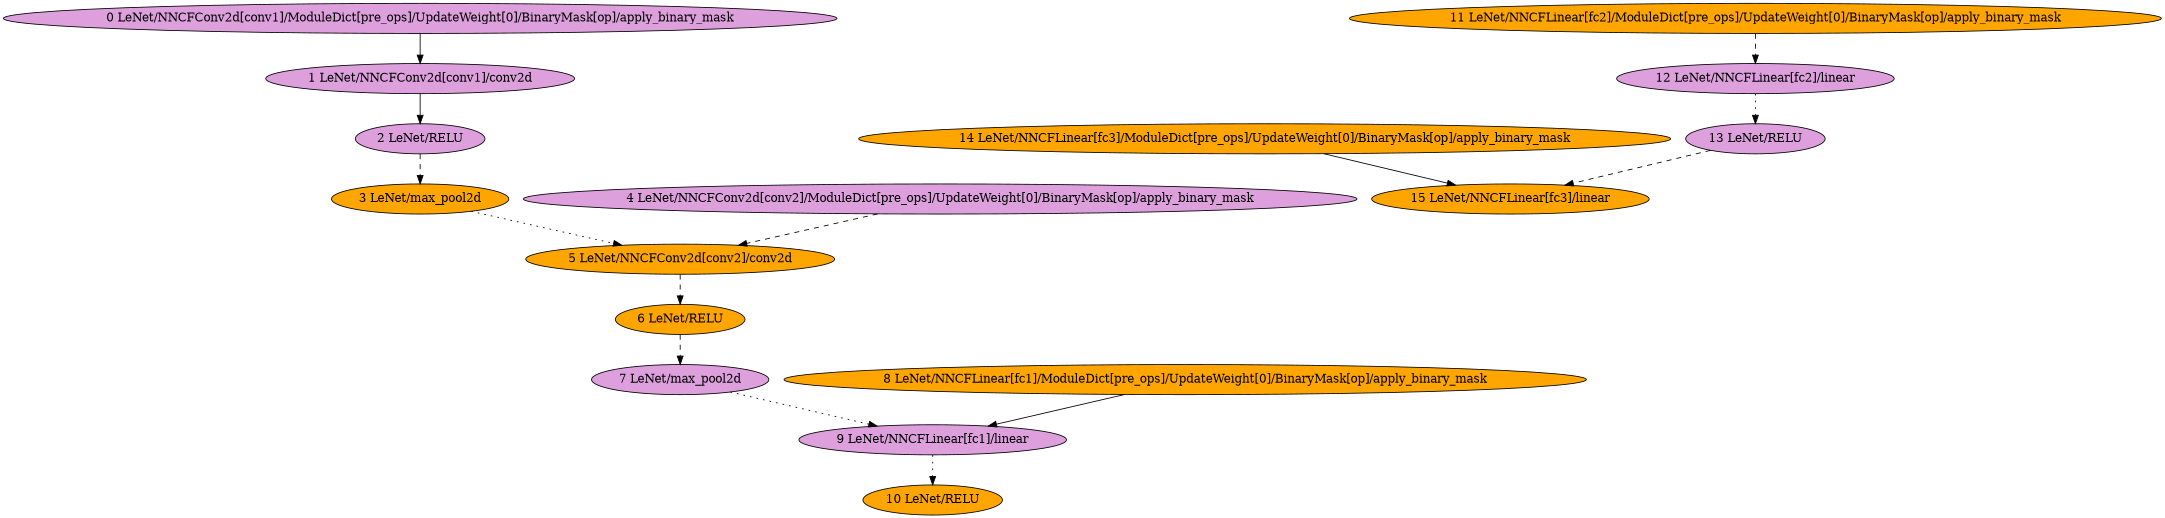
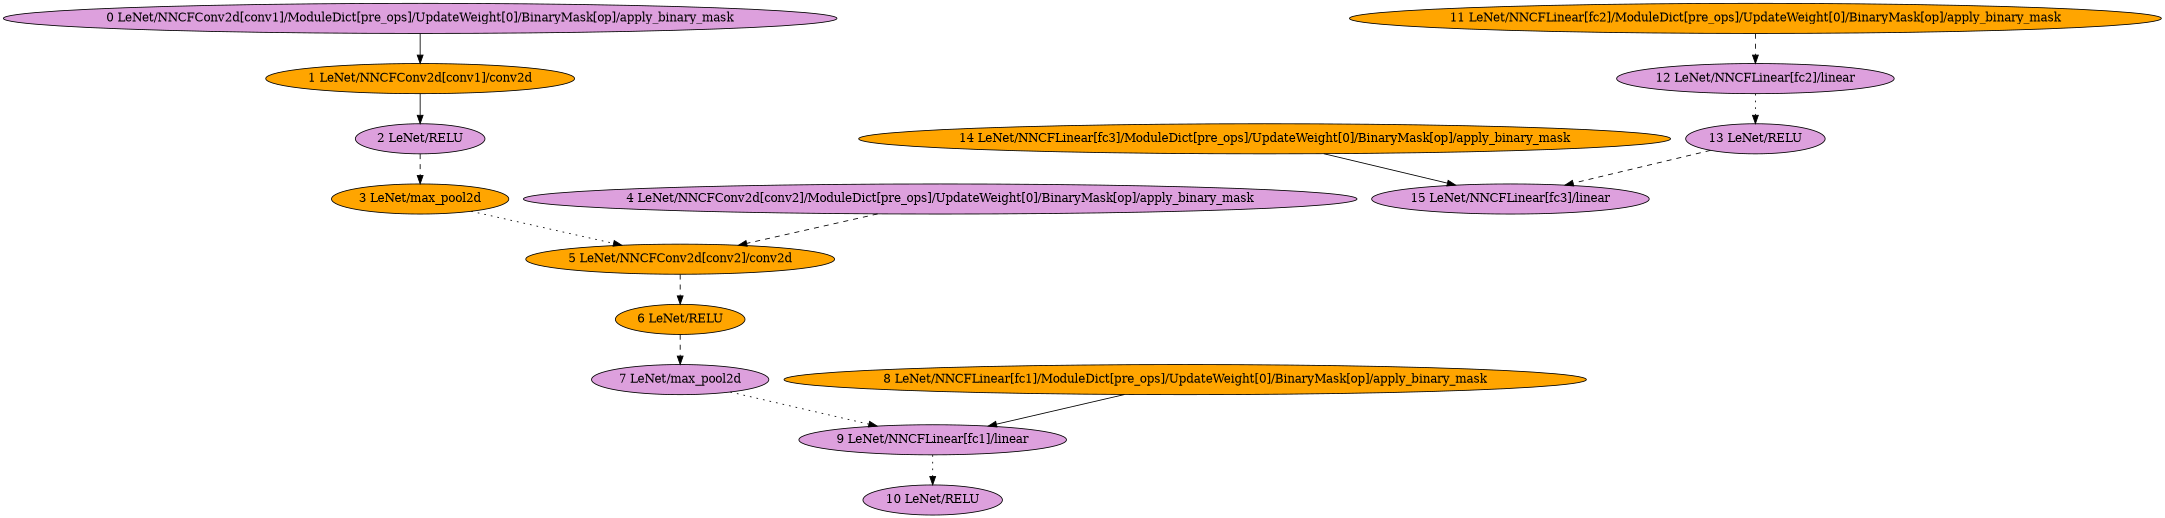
(420, 79) -> (420, 79)
(1510, 199) -> (1510, 199)
(933, 500) -> (933, 500)
